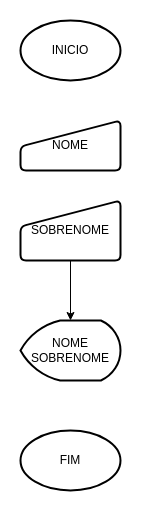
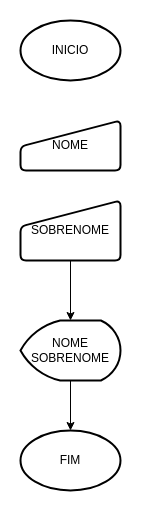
none -> (71, 402)
